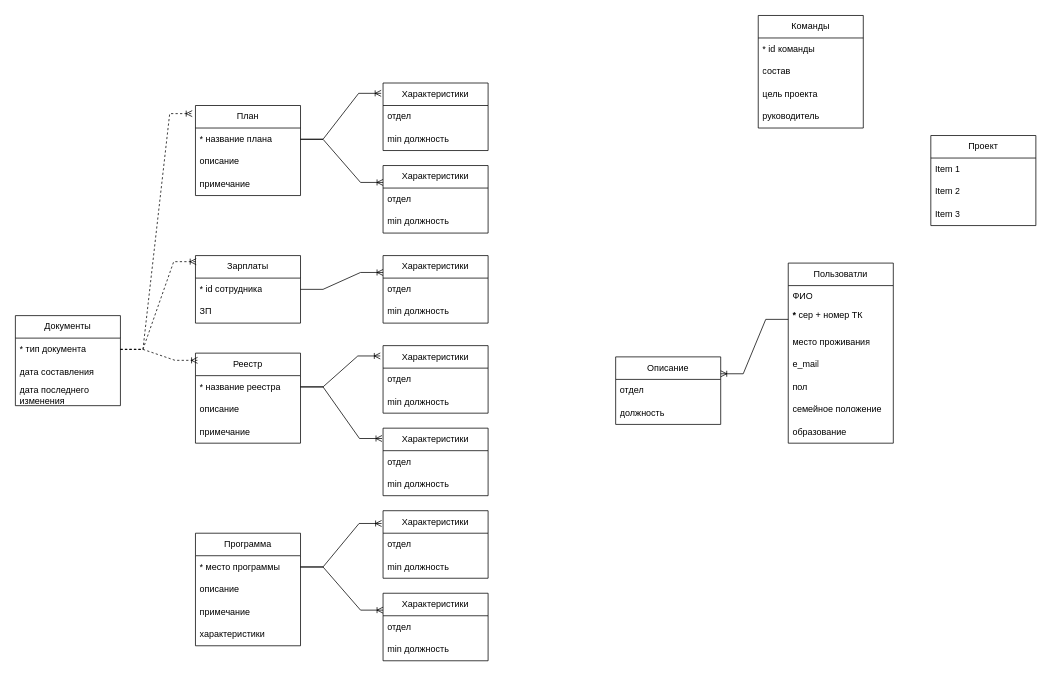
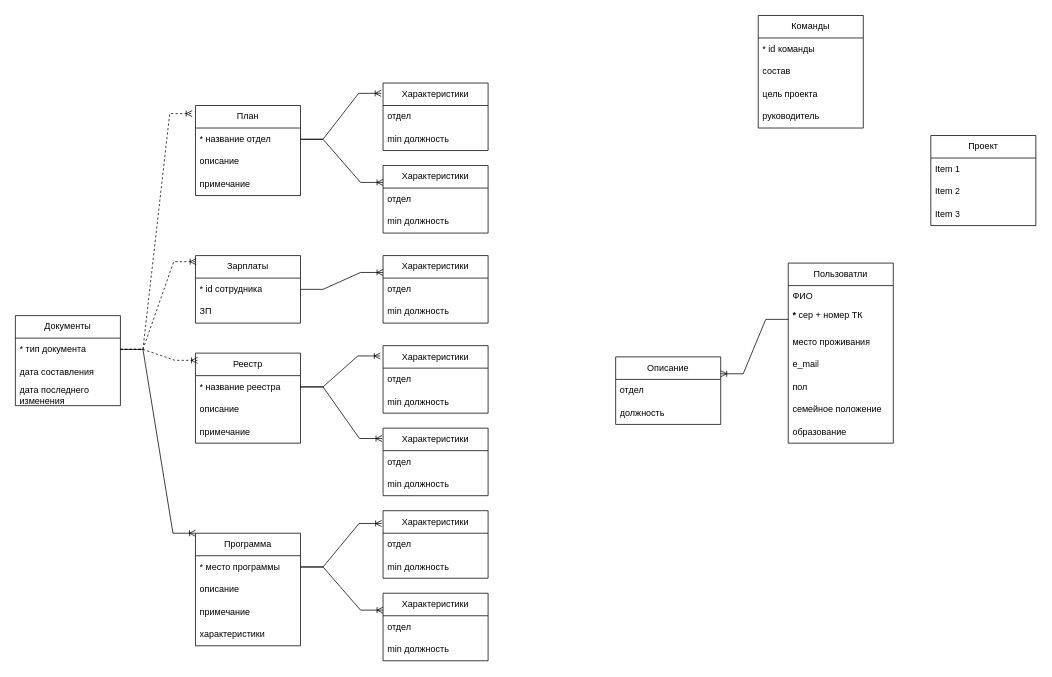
(238, 139) -> (238, 139)
none -> (160, 453)
